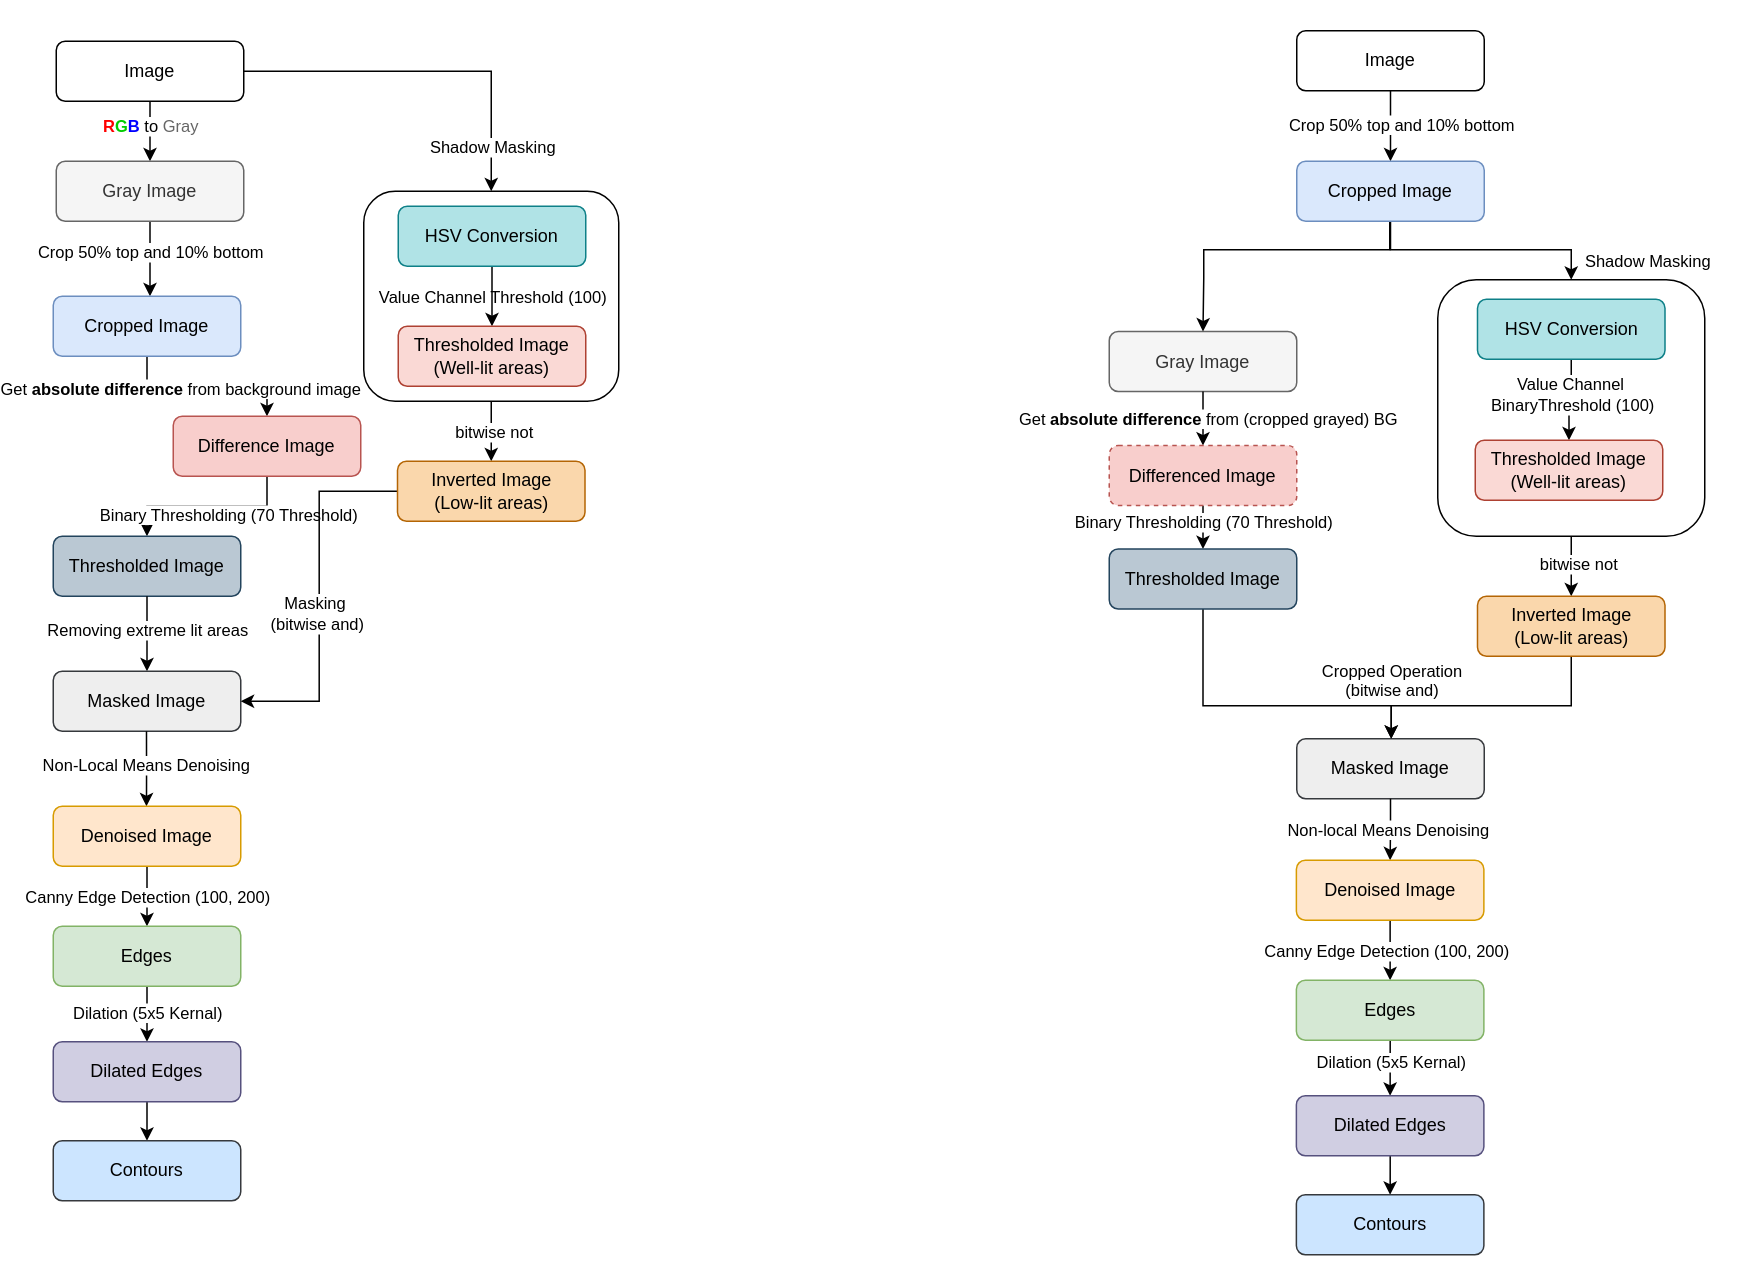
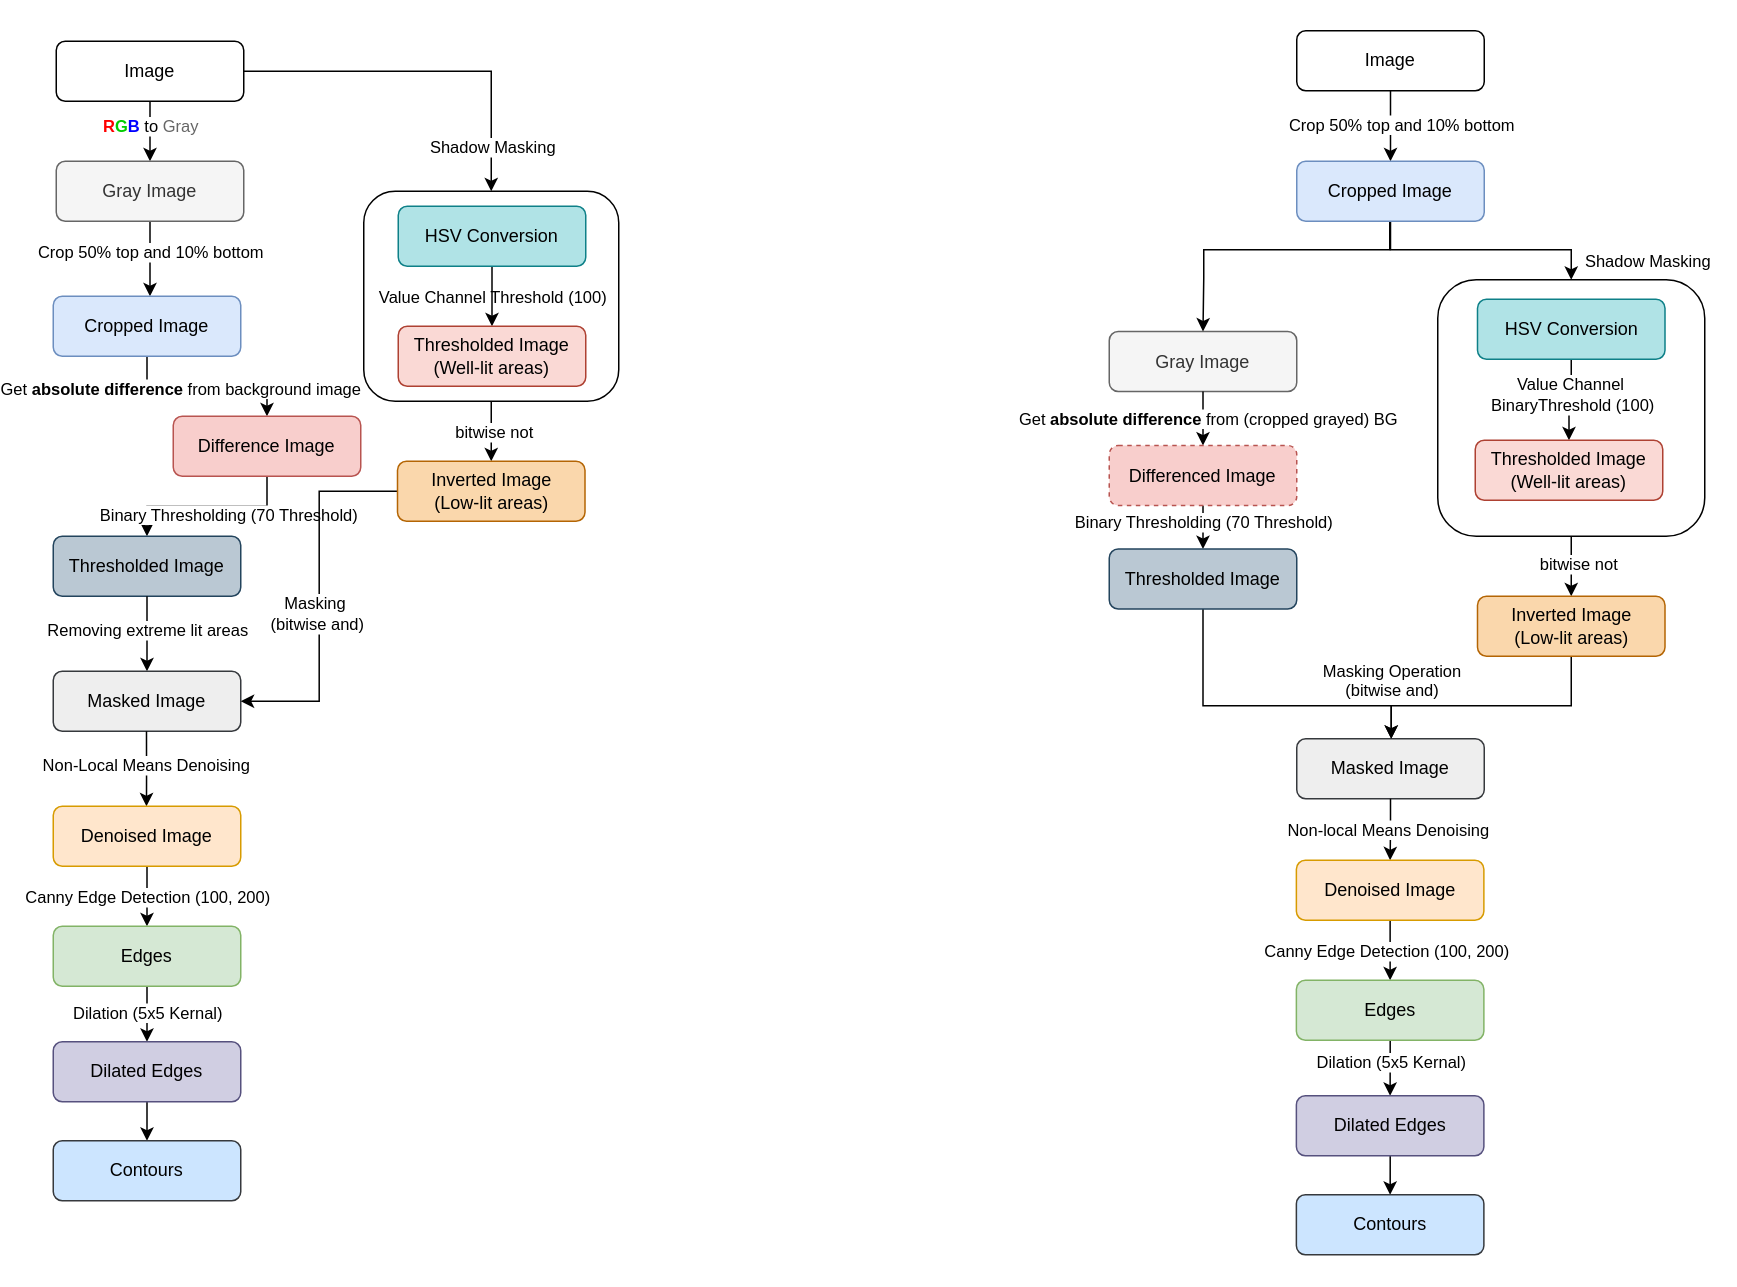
(1393, 684) -> (1393, 684)
